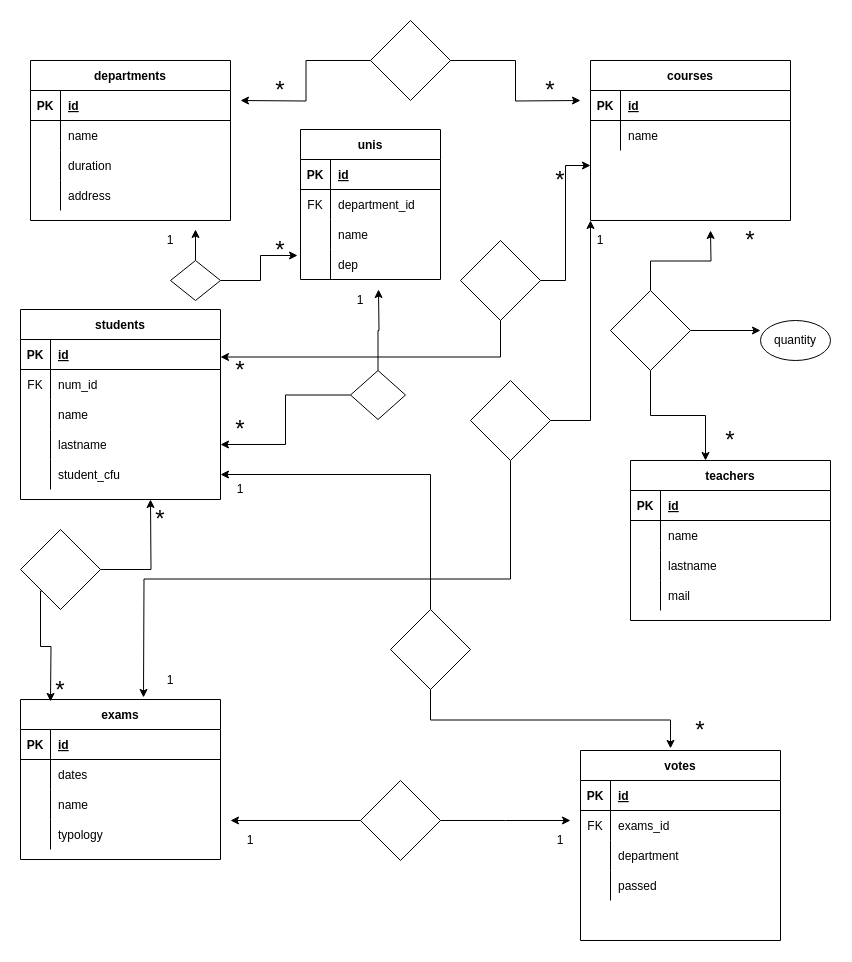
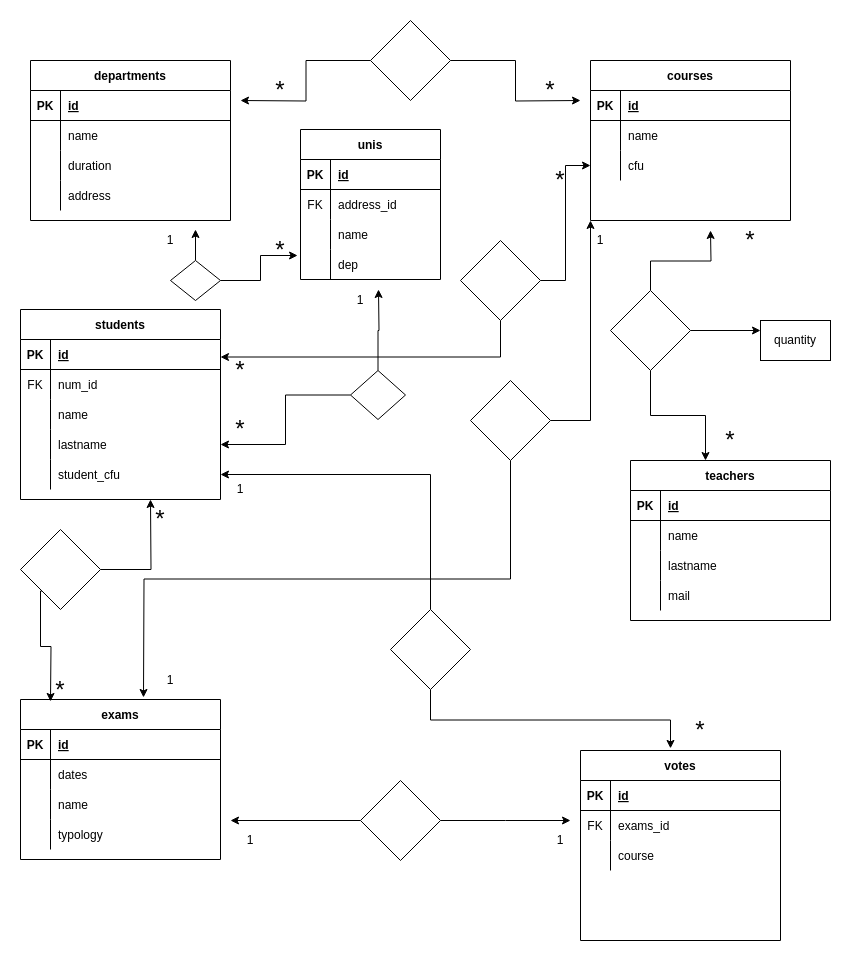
none -> (706, 166)
(380, 205) -> (370, 205)
(796, 341) -> (796, 341)
(652, 856) -> (638, 856)
(696, 886) -> none
